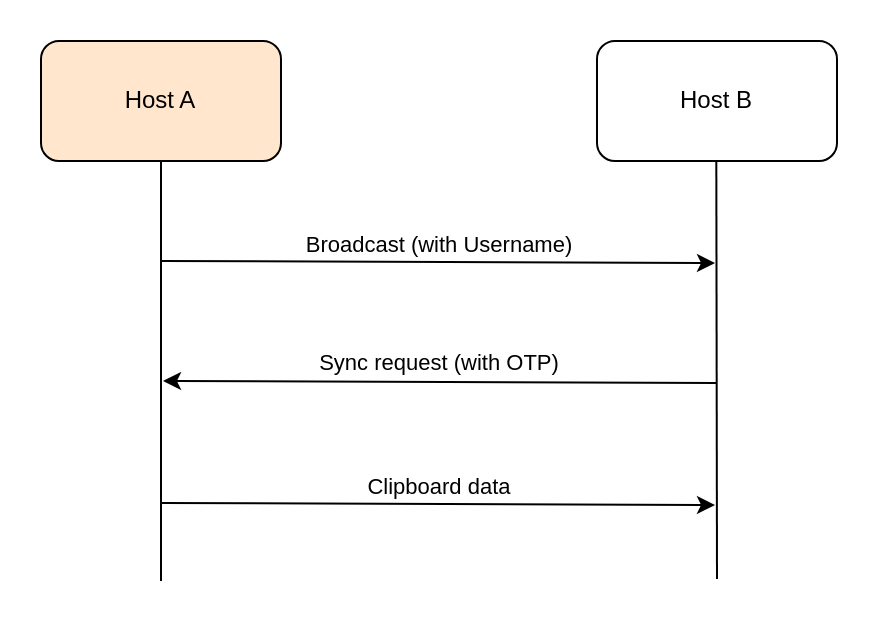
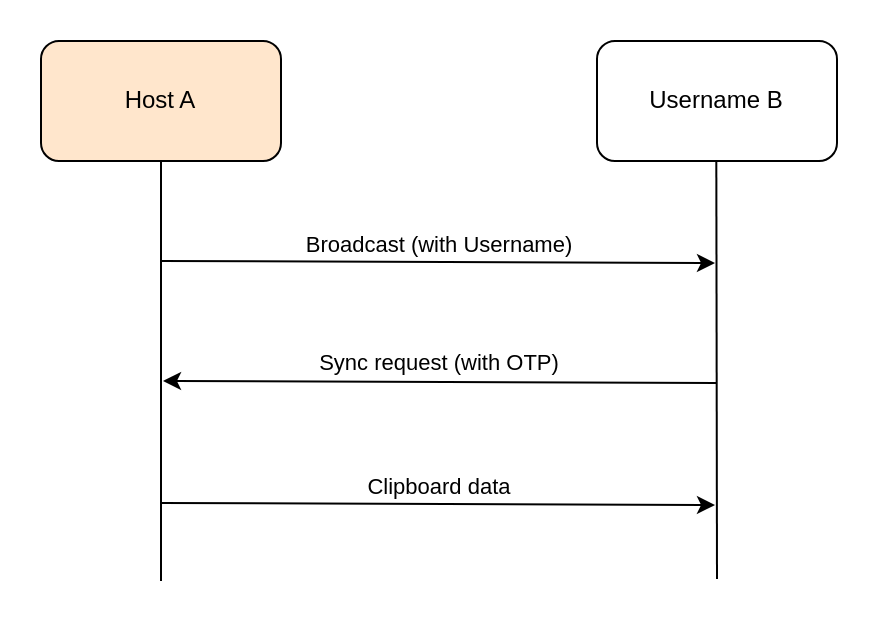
(717, 101) -> (717, 101)
